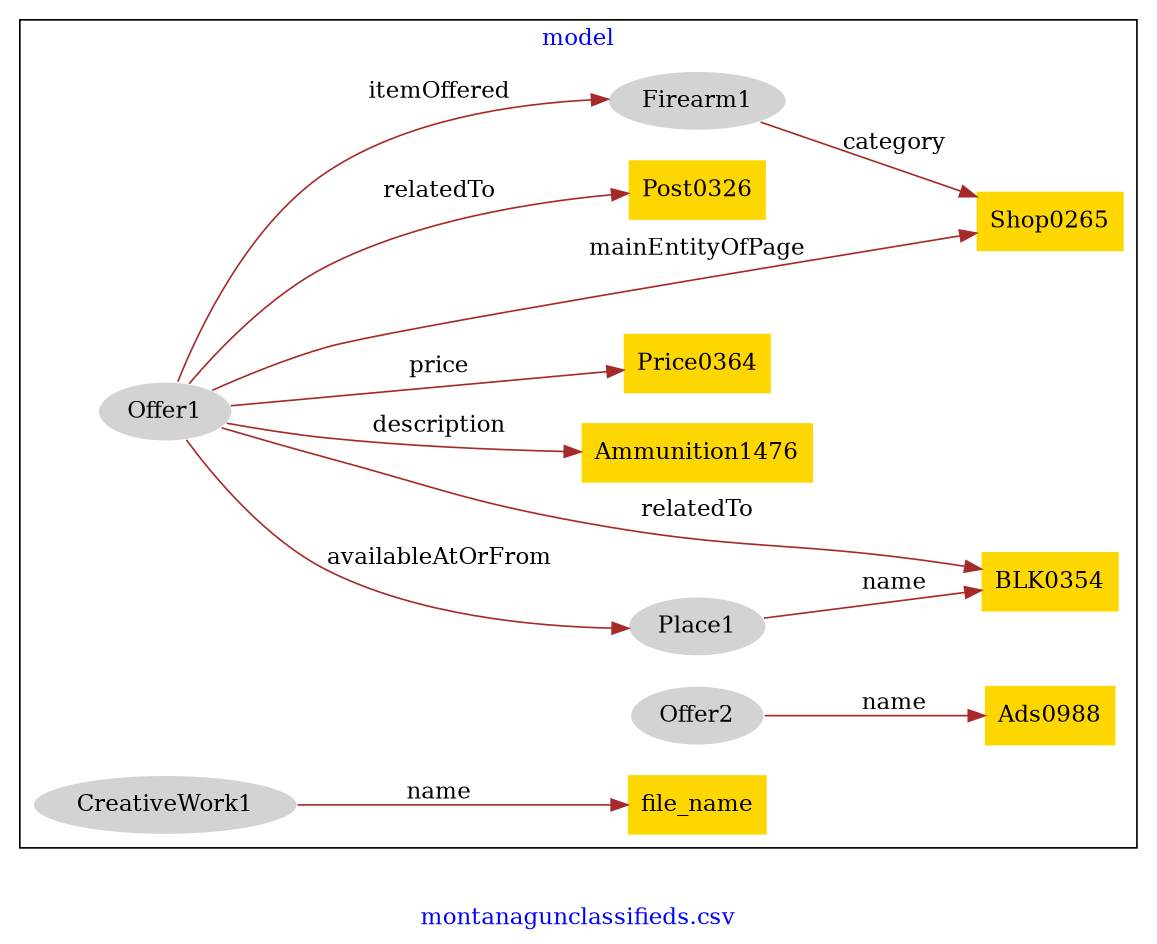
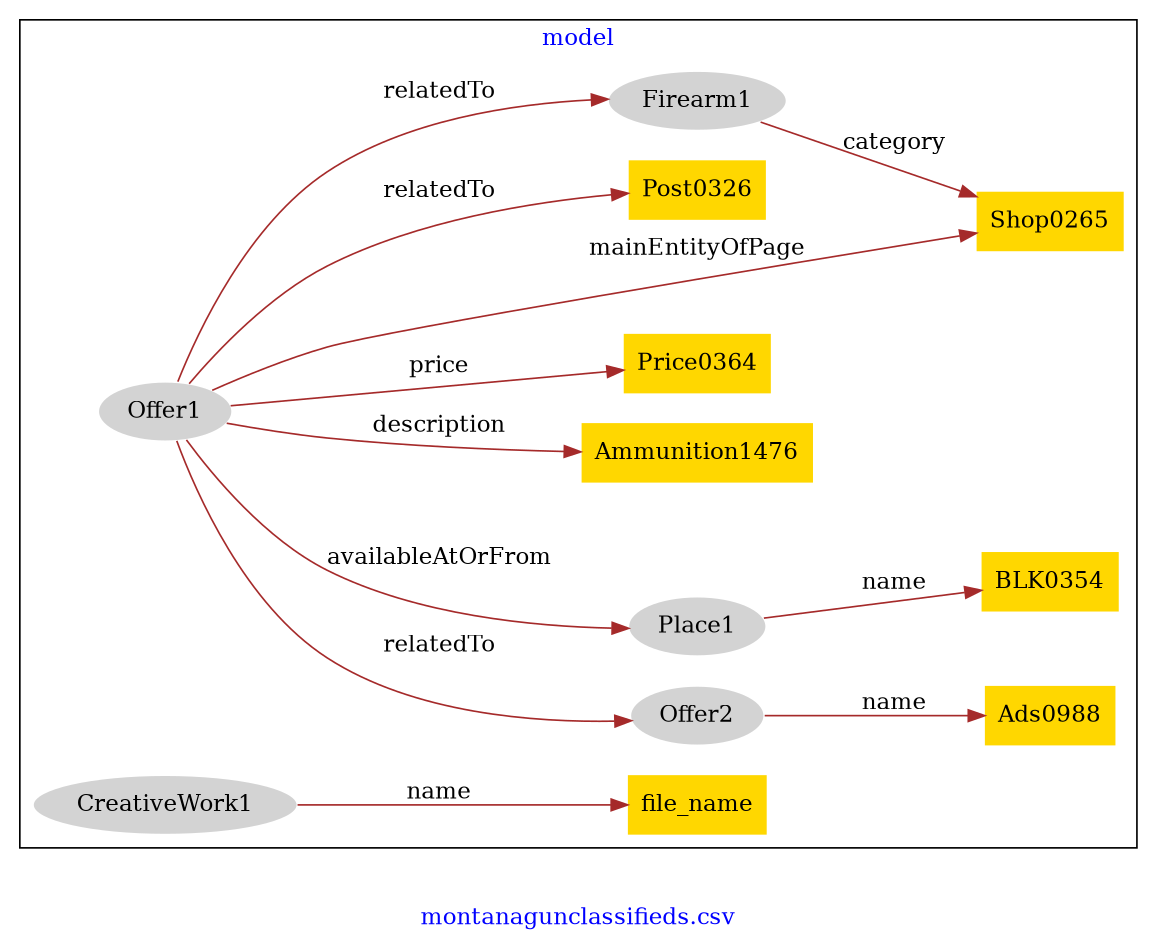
(439, 92) -> (439, 92)
(588, 523) -> (340, 665)
